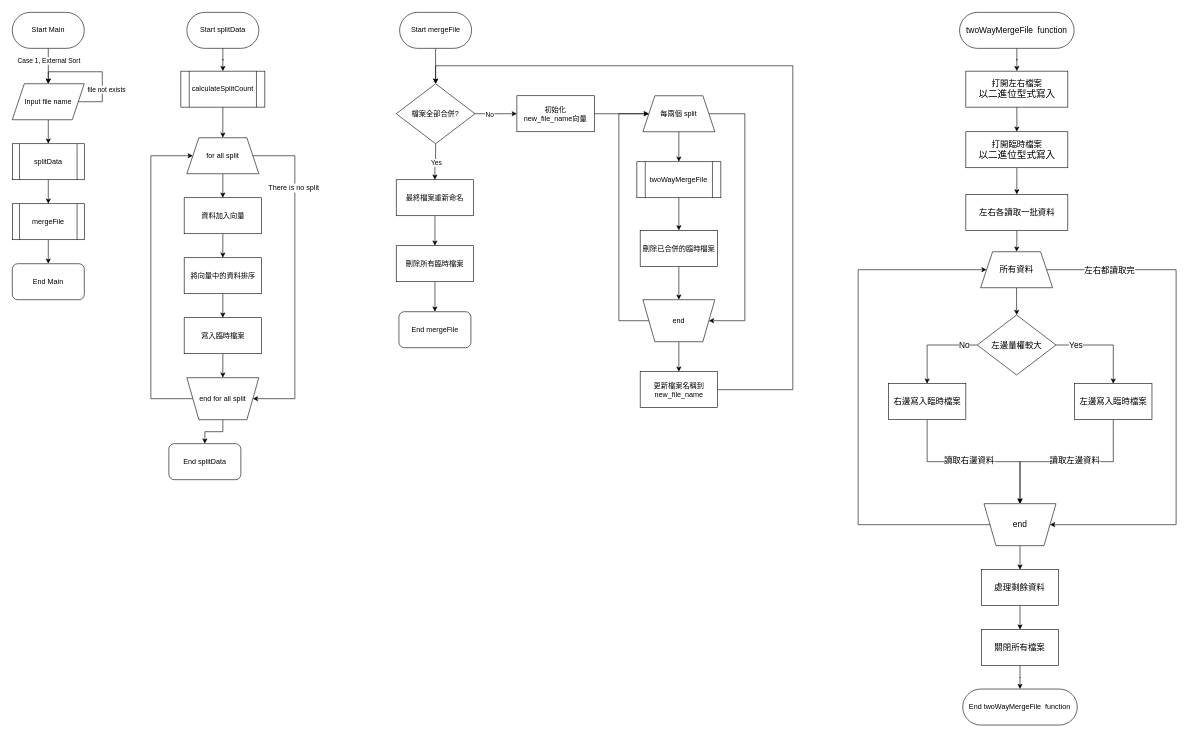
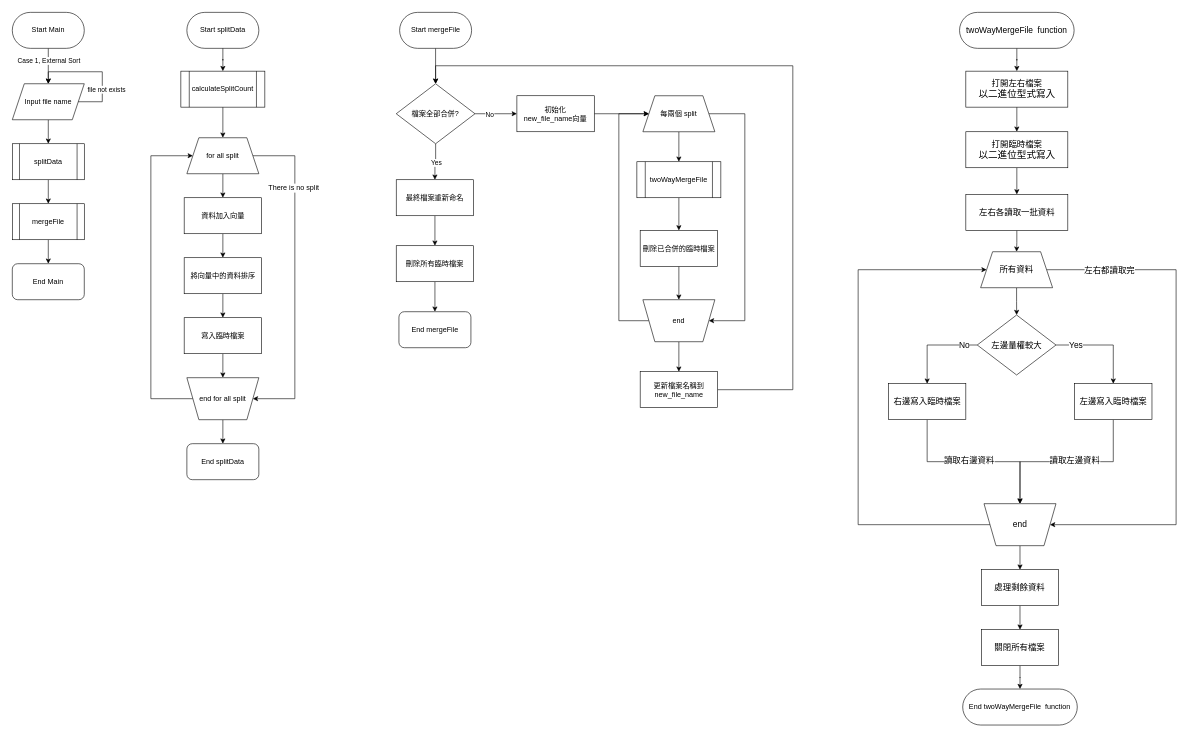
(205, 462) -> (223, 462)
